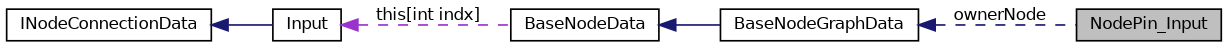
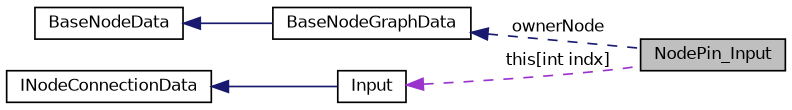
(434, 25) -> (532, 77)
